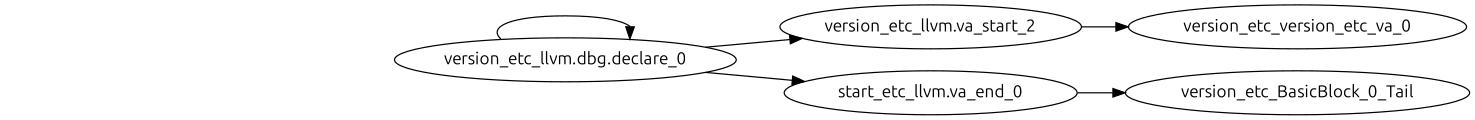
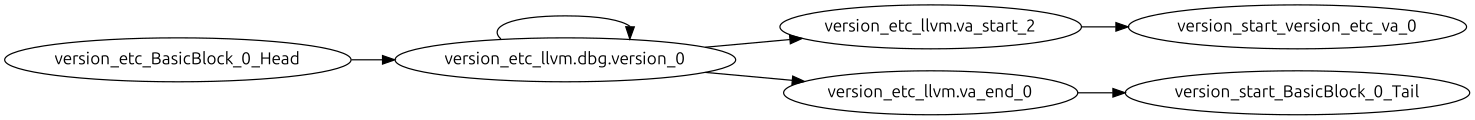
(1298, 27) -> (1298, 27)
none -> (178, 60)
(565, 60) -> (565, 60)
(931, 93) -> (931, 93)
(1298, 93) -> (1298, 93)
